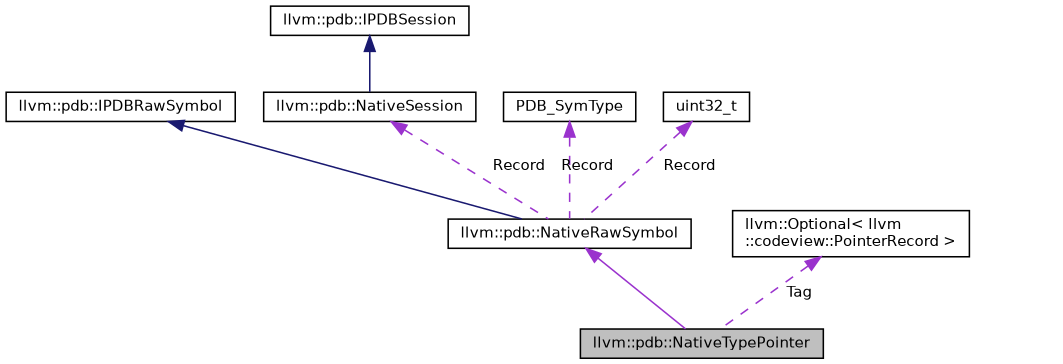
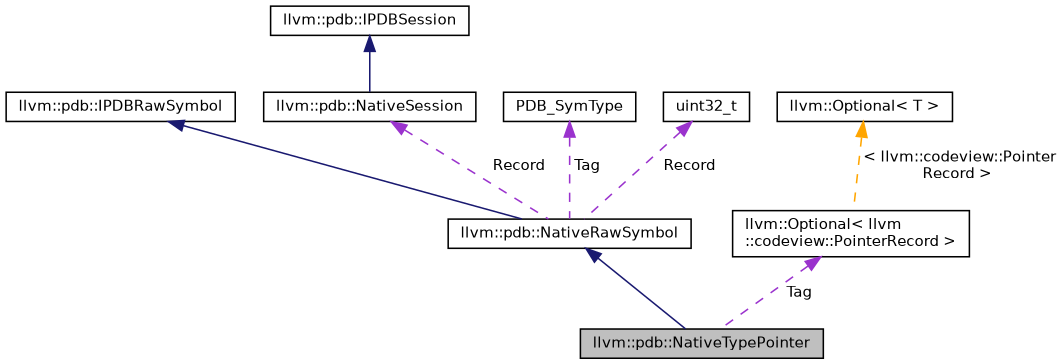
none -> (865, 107)
(585, 166) -> (585, 166)
(642, 293) -> (642, 293)
